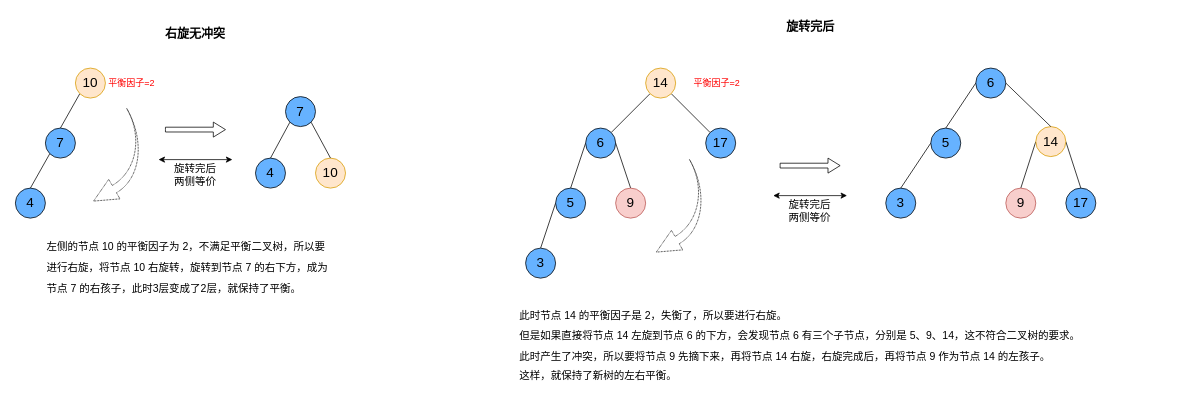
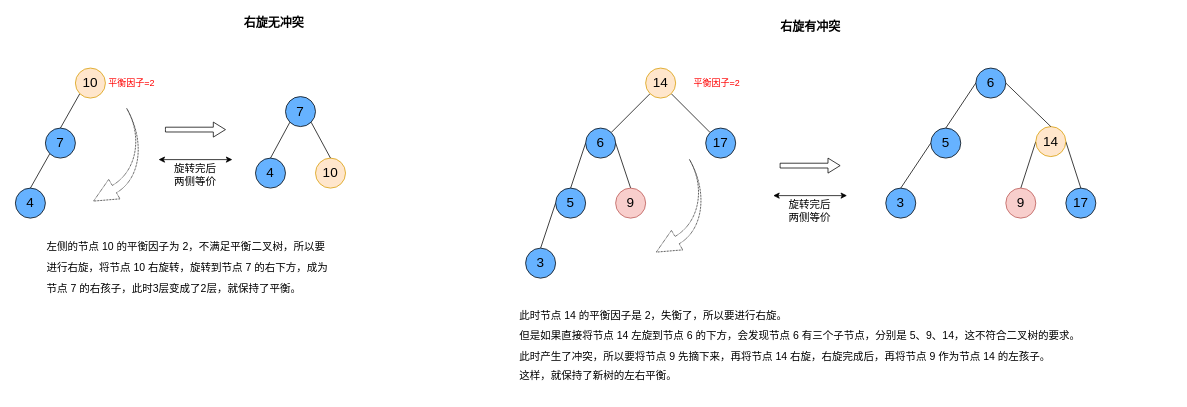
(810, 27) -> (810, 27)
(195, 34) -> (274, 23)
